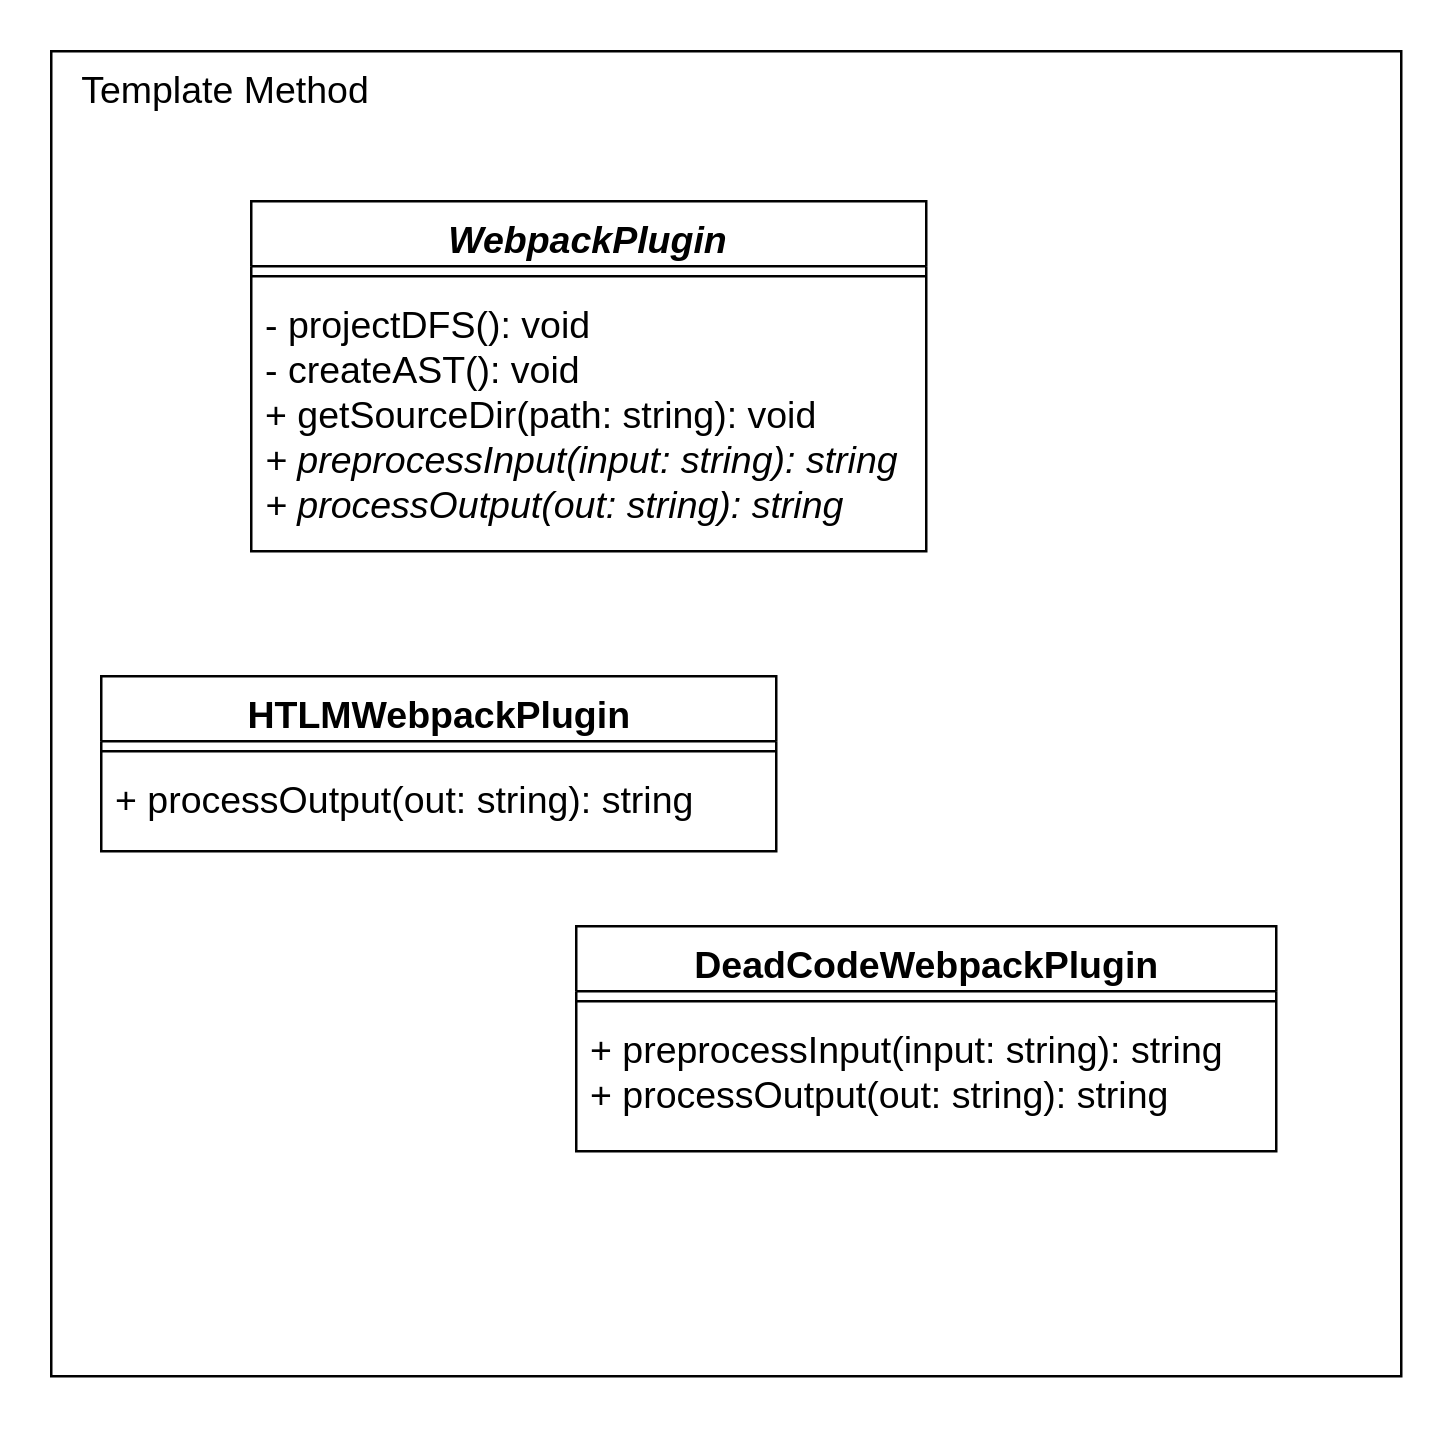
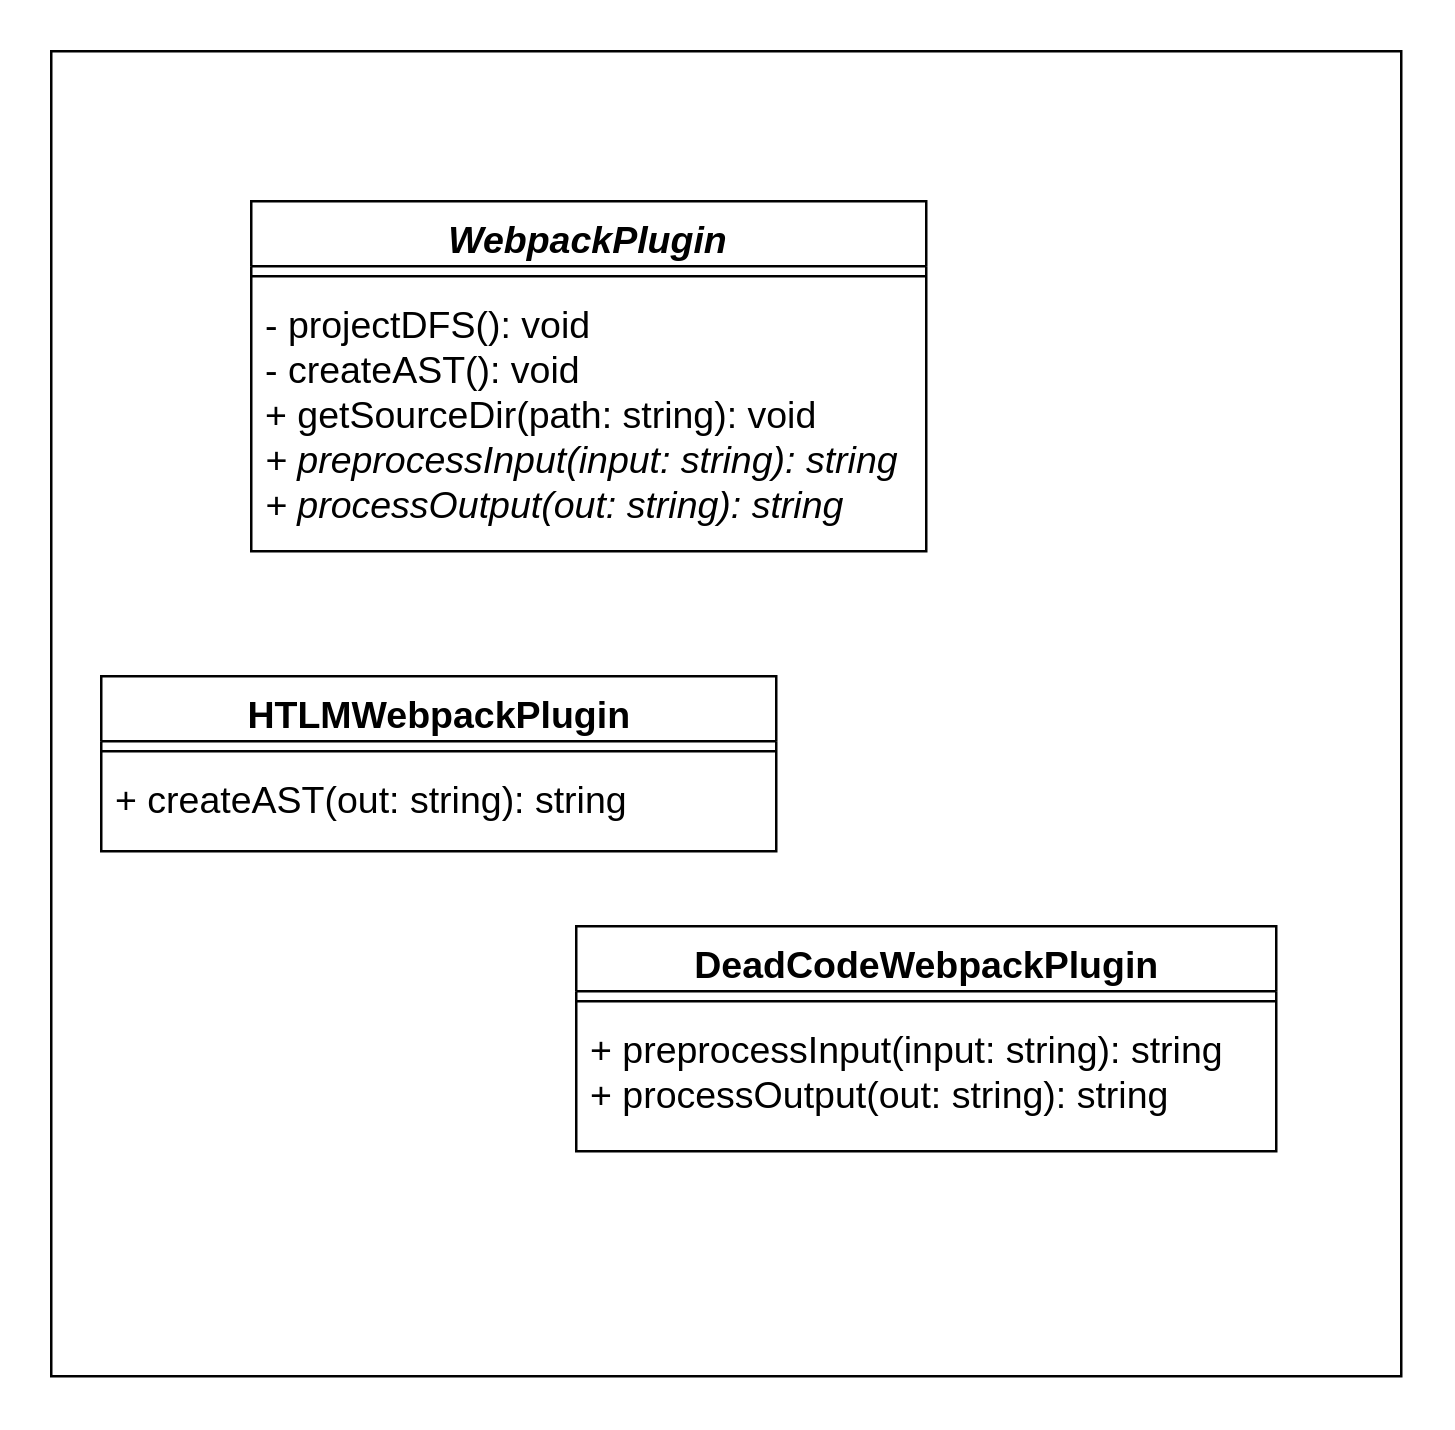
(226, 89) -> none
(460, 801) -> (418, 801)
